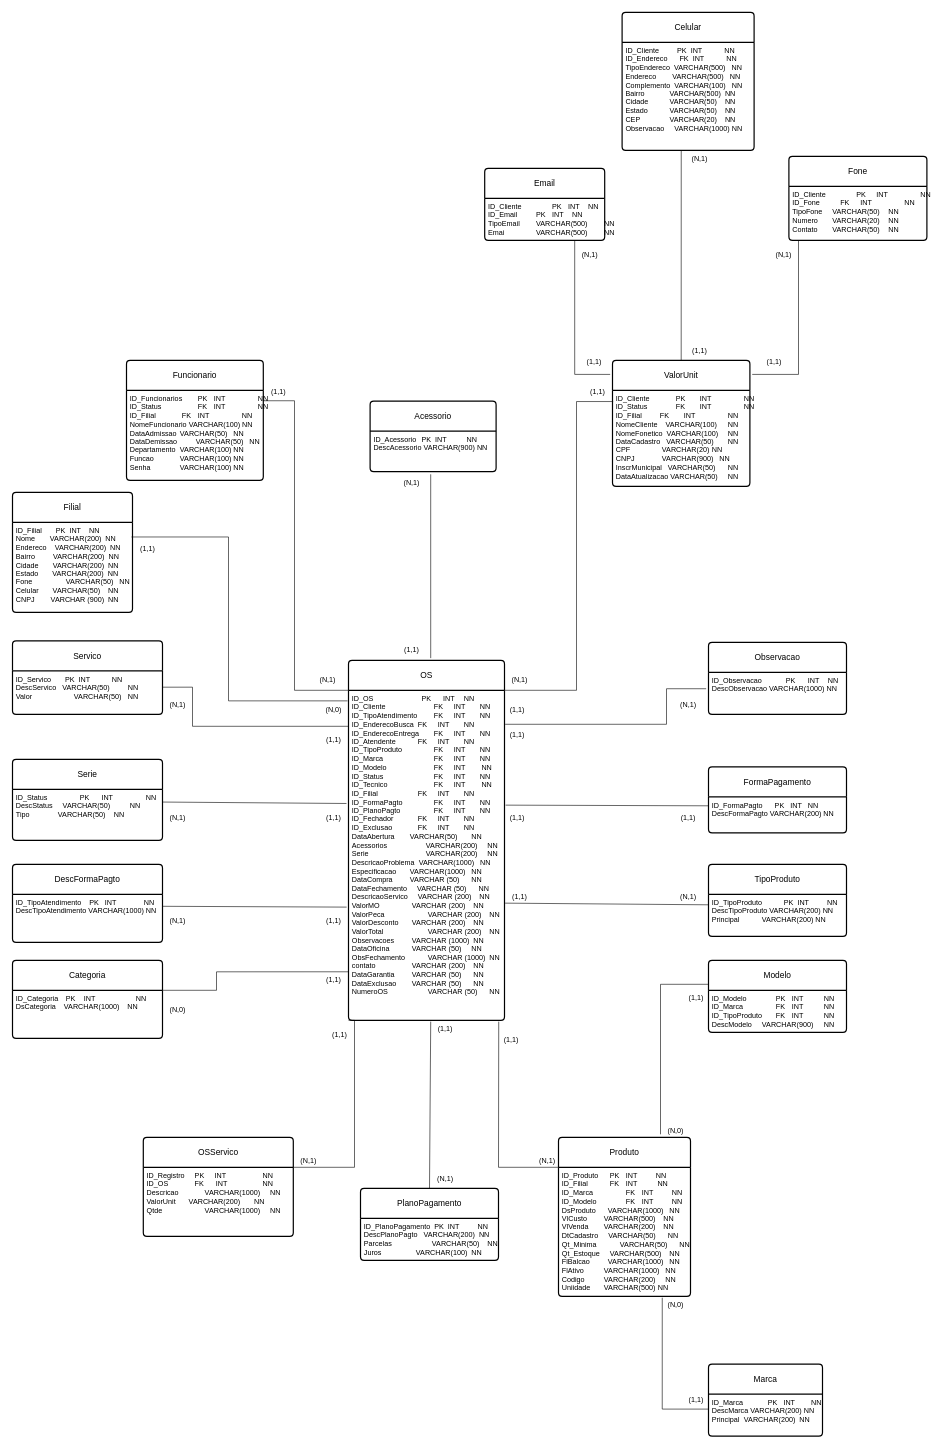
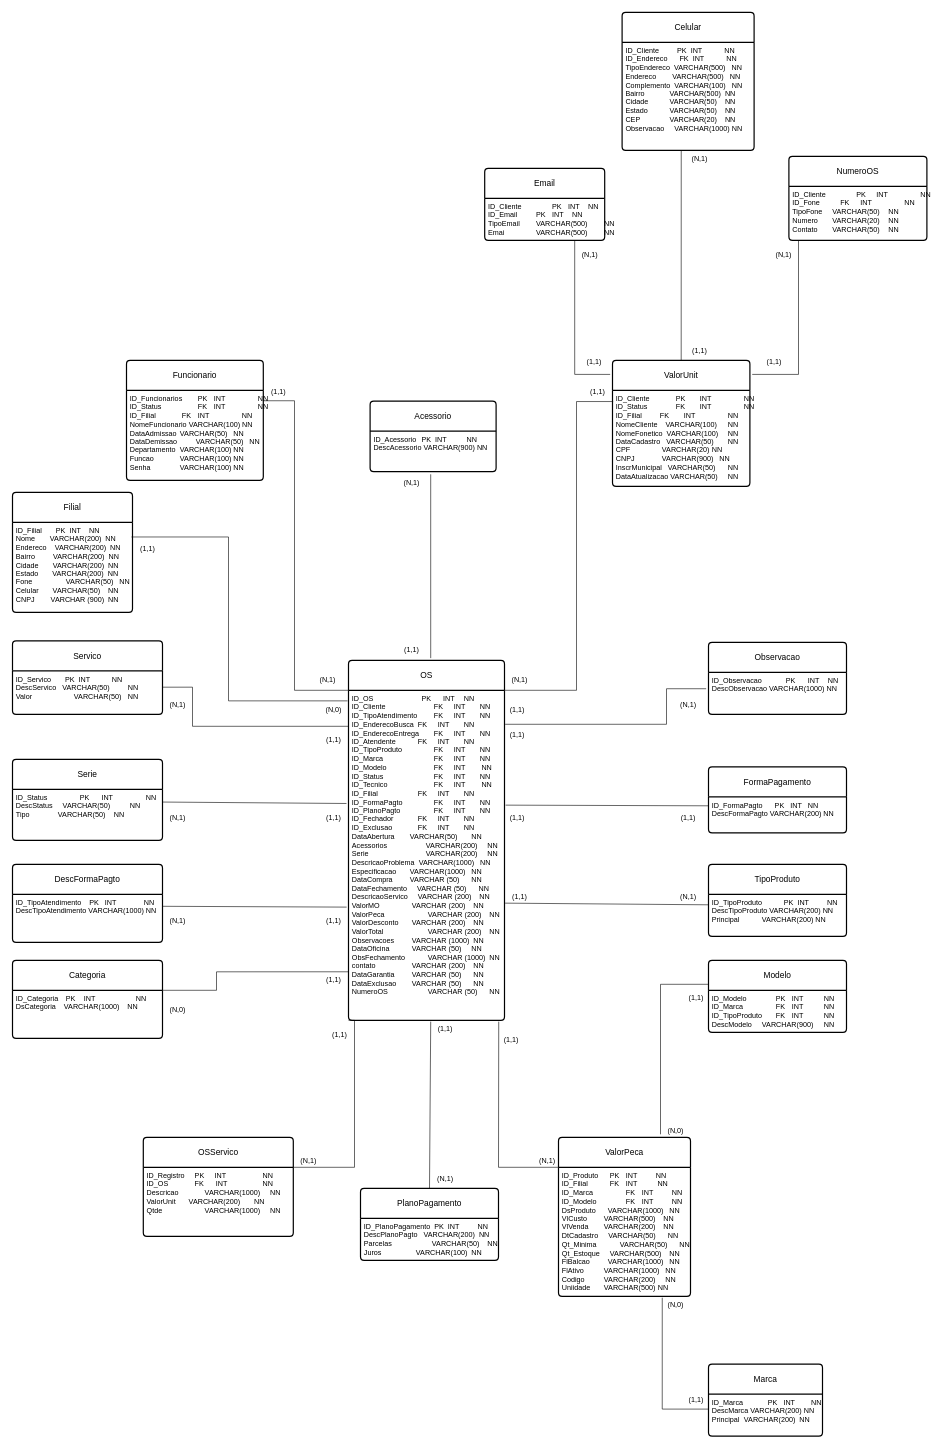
(858, 171) -> (858, 171)
(624, 1152) -> (624, 1152)
